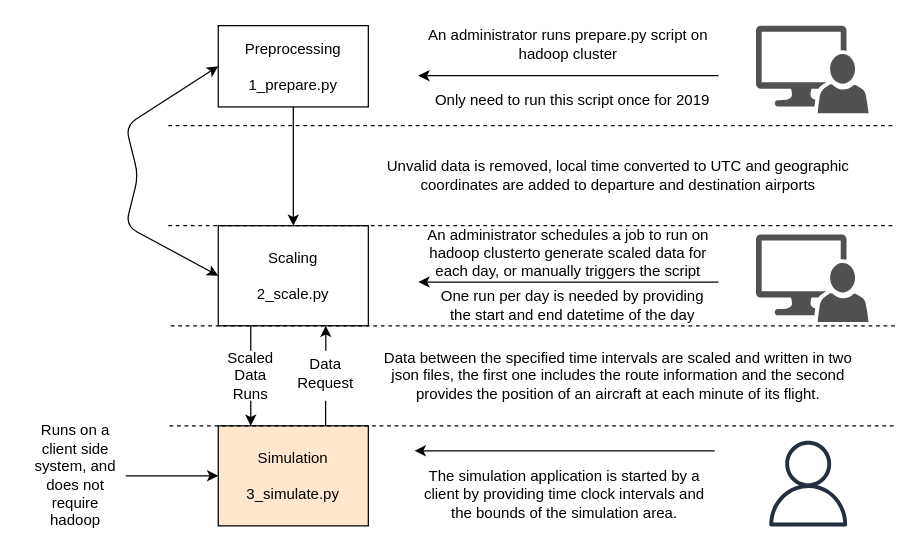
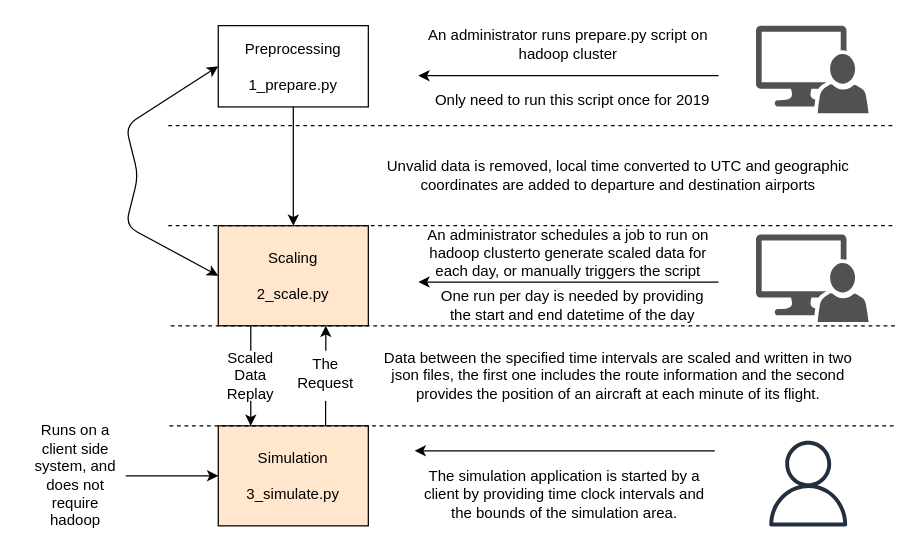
(293, 276) -> (293, 276)
(326, 373) -> (326, 373)
(251, 376) -> (251, 376)
